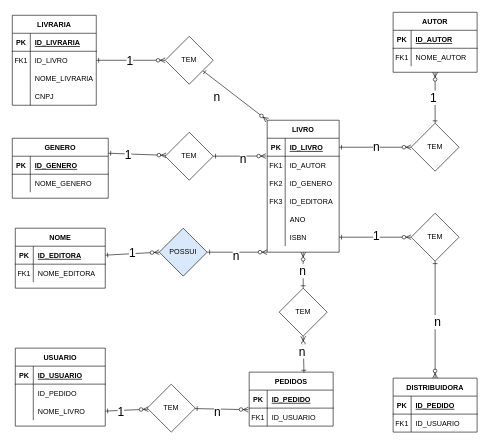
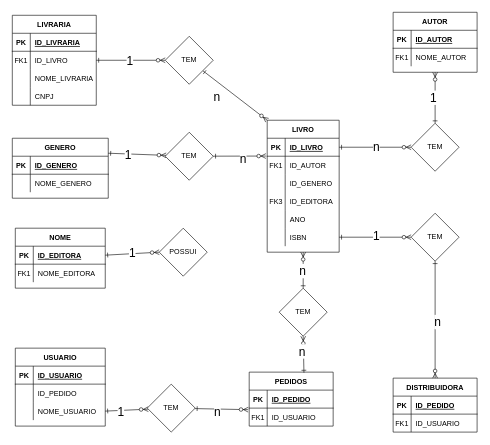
(276, 183) -> none
(183, 252) -> (183, 252)
(260, 252) -> none
(58, 412) -> (62, 412)
